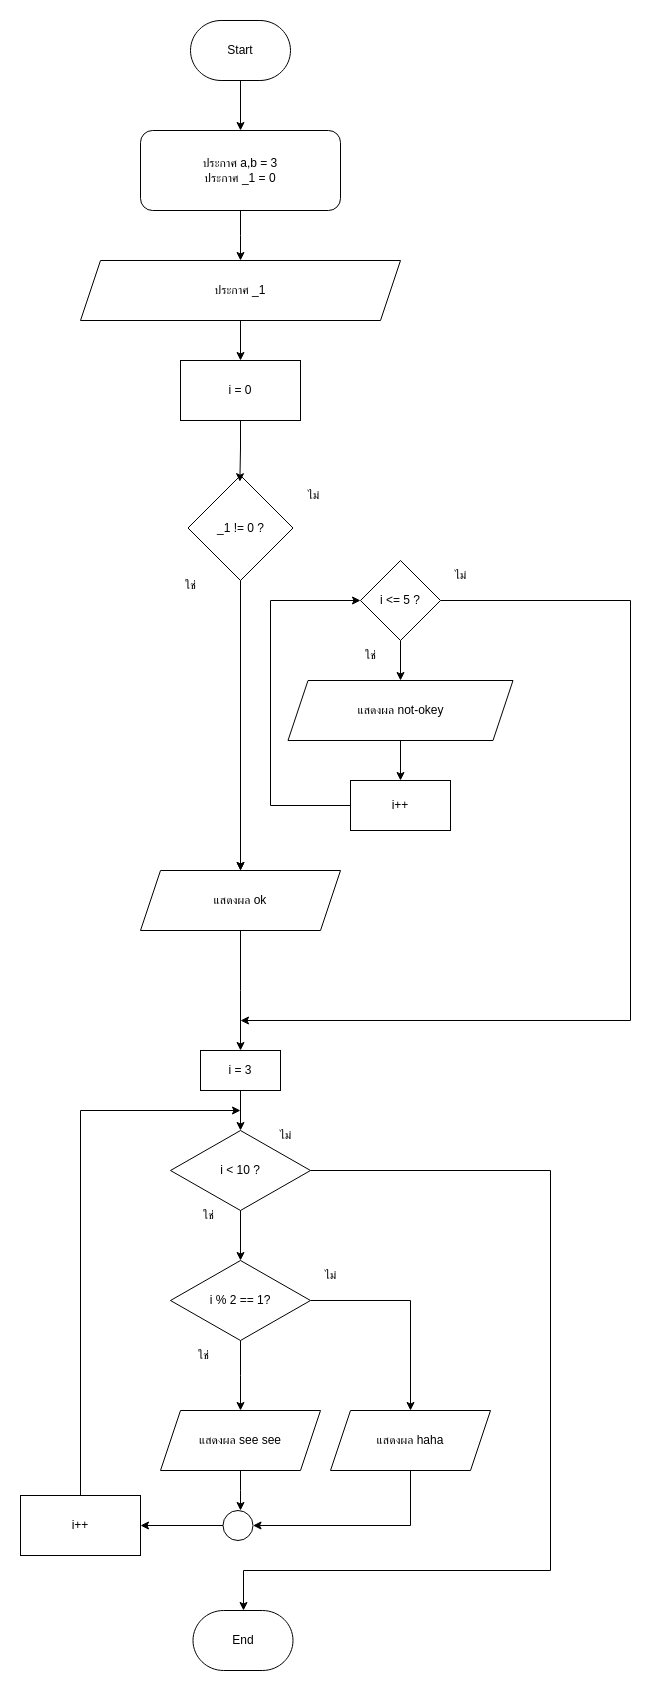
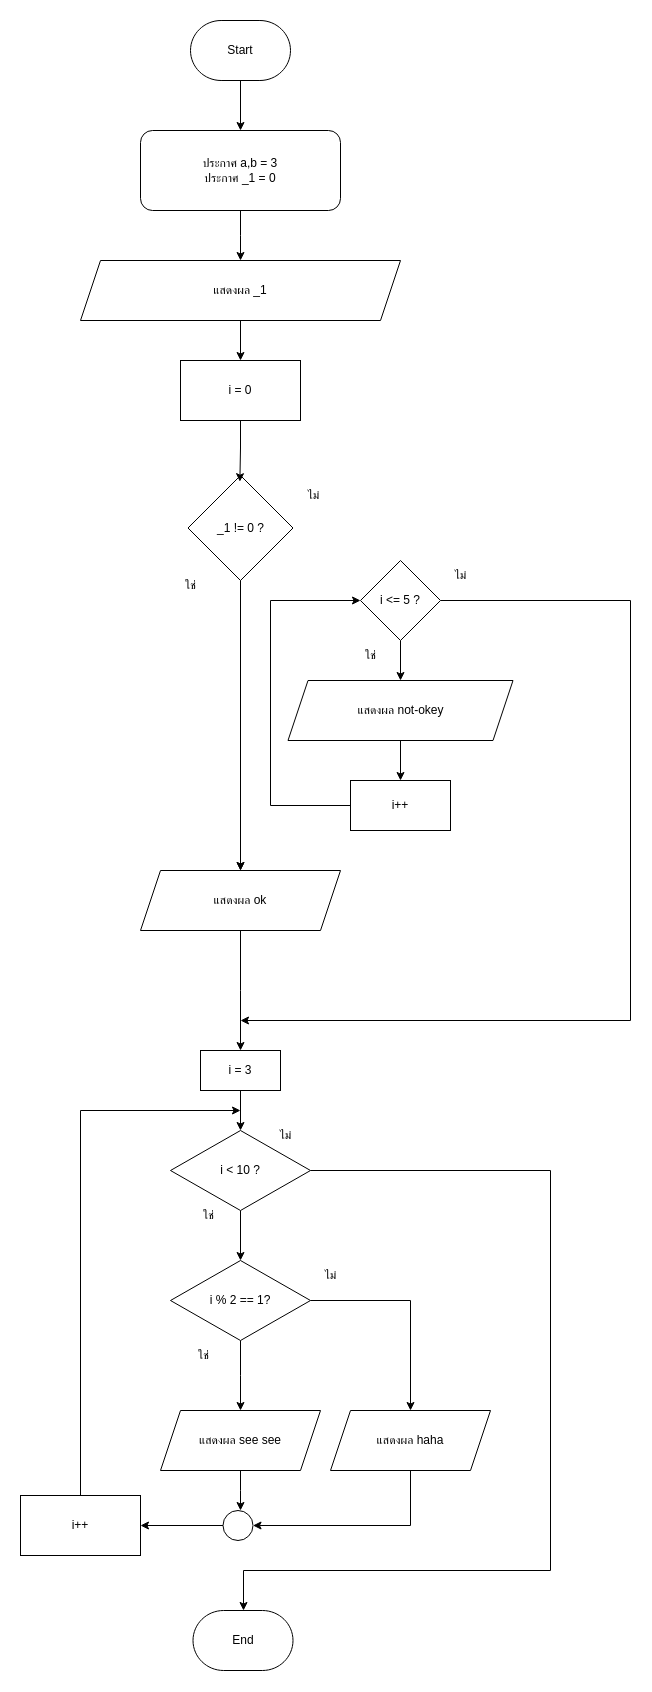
(241, 291) -> (241, 291)
